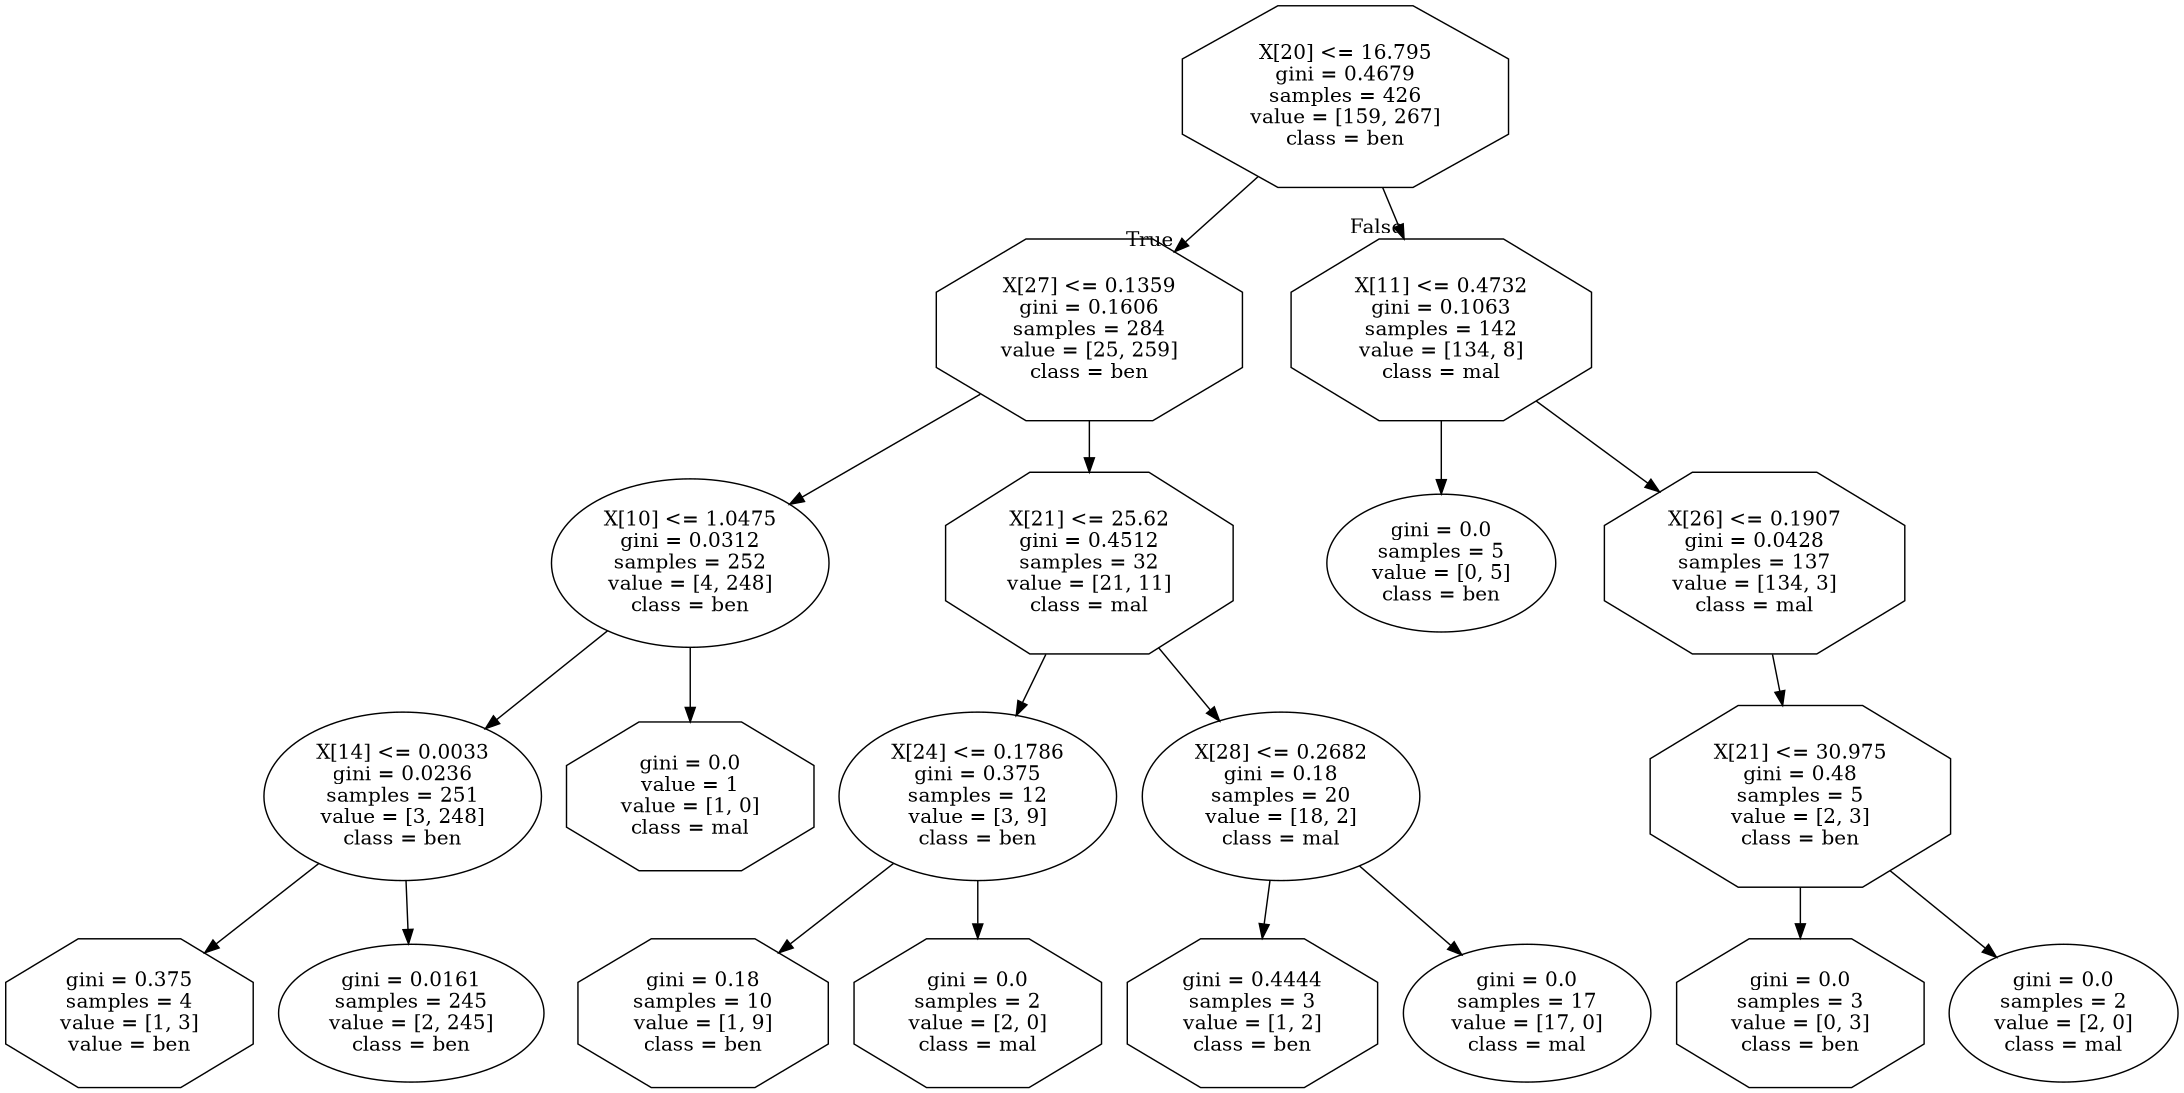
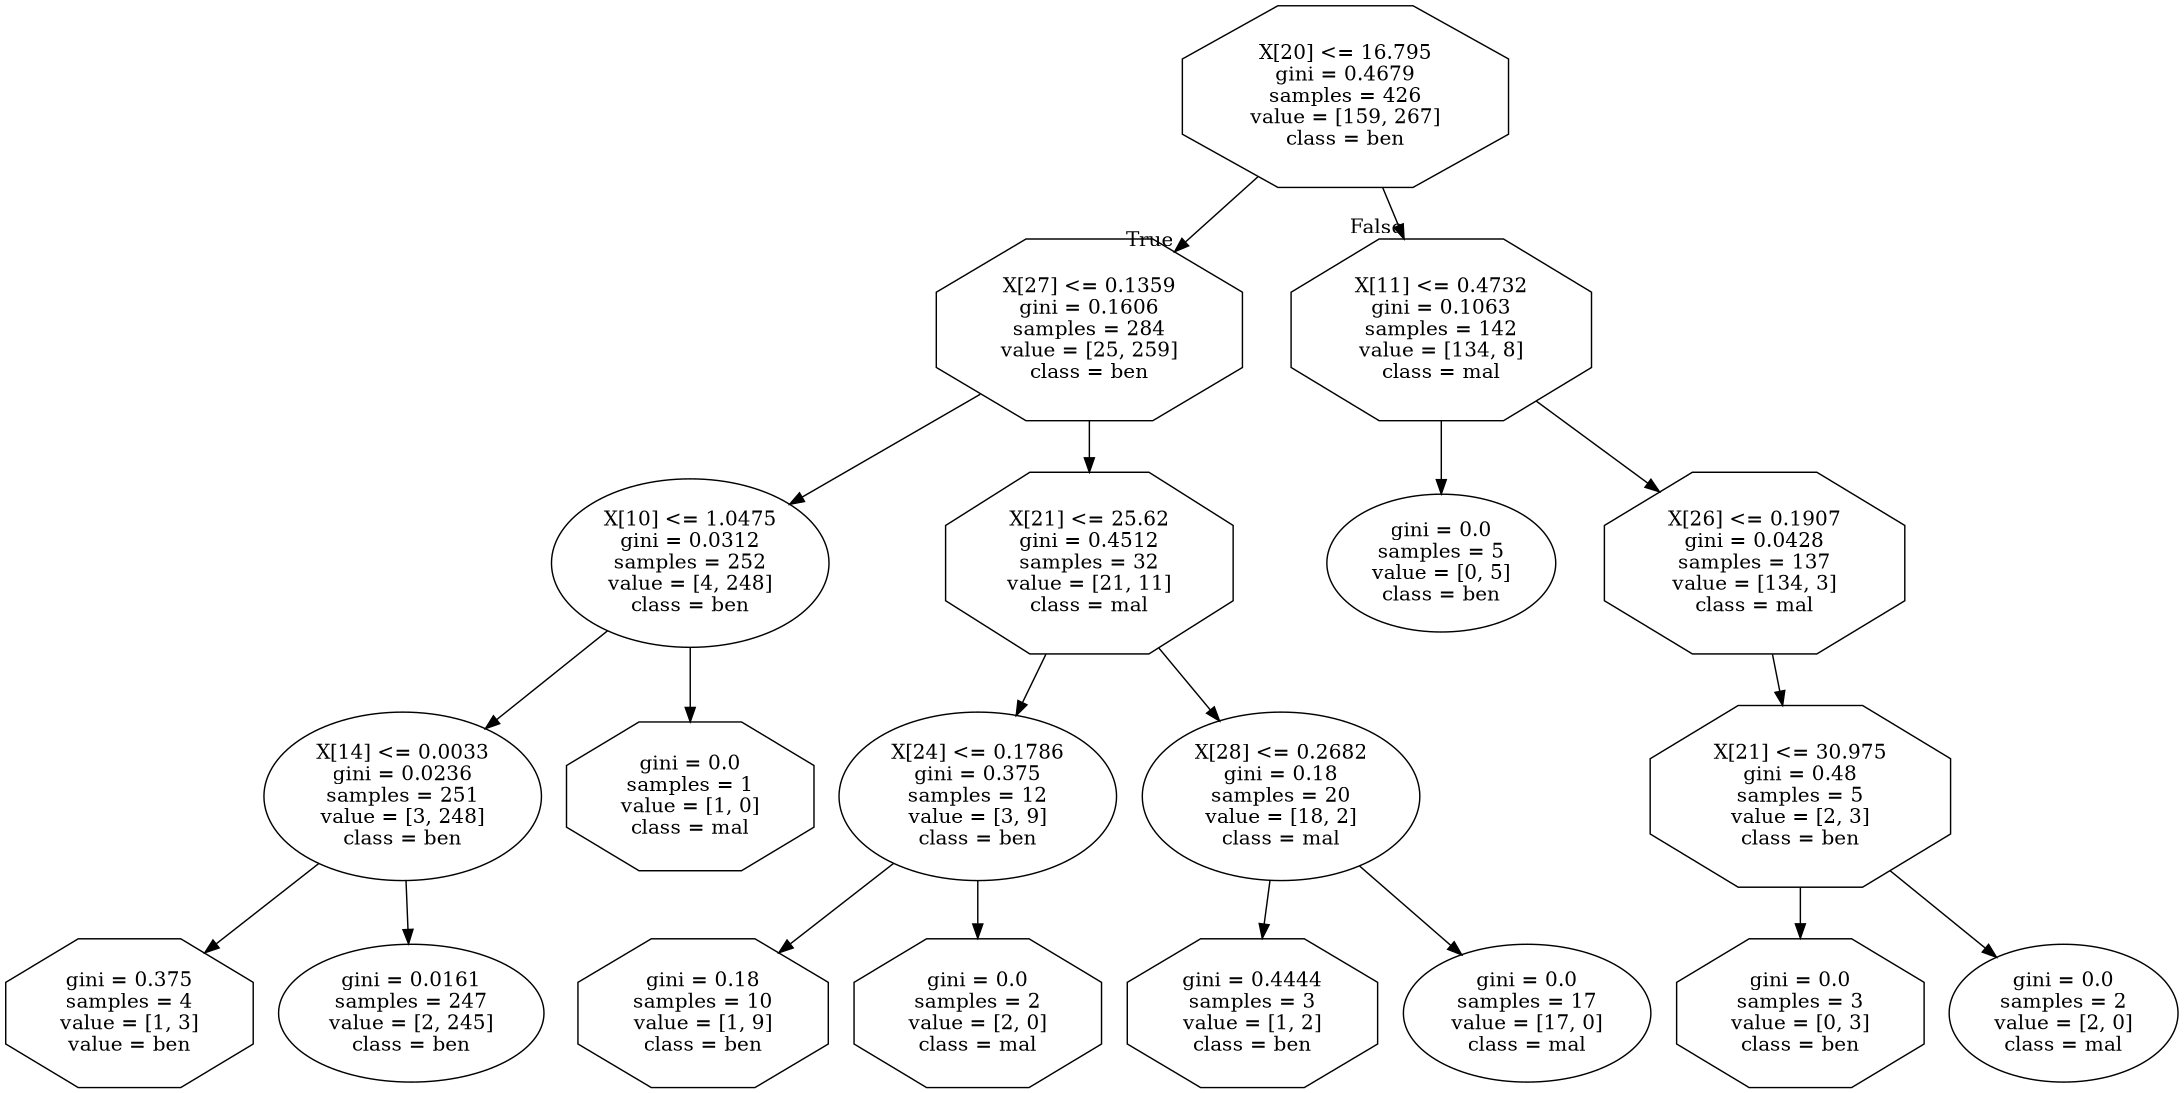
(690, 796) -> (690, 796)
(411, 1013) -> (411, 1013)
